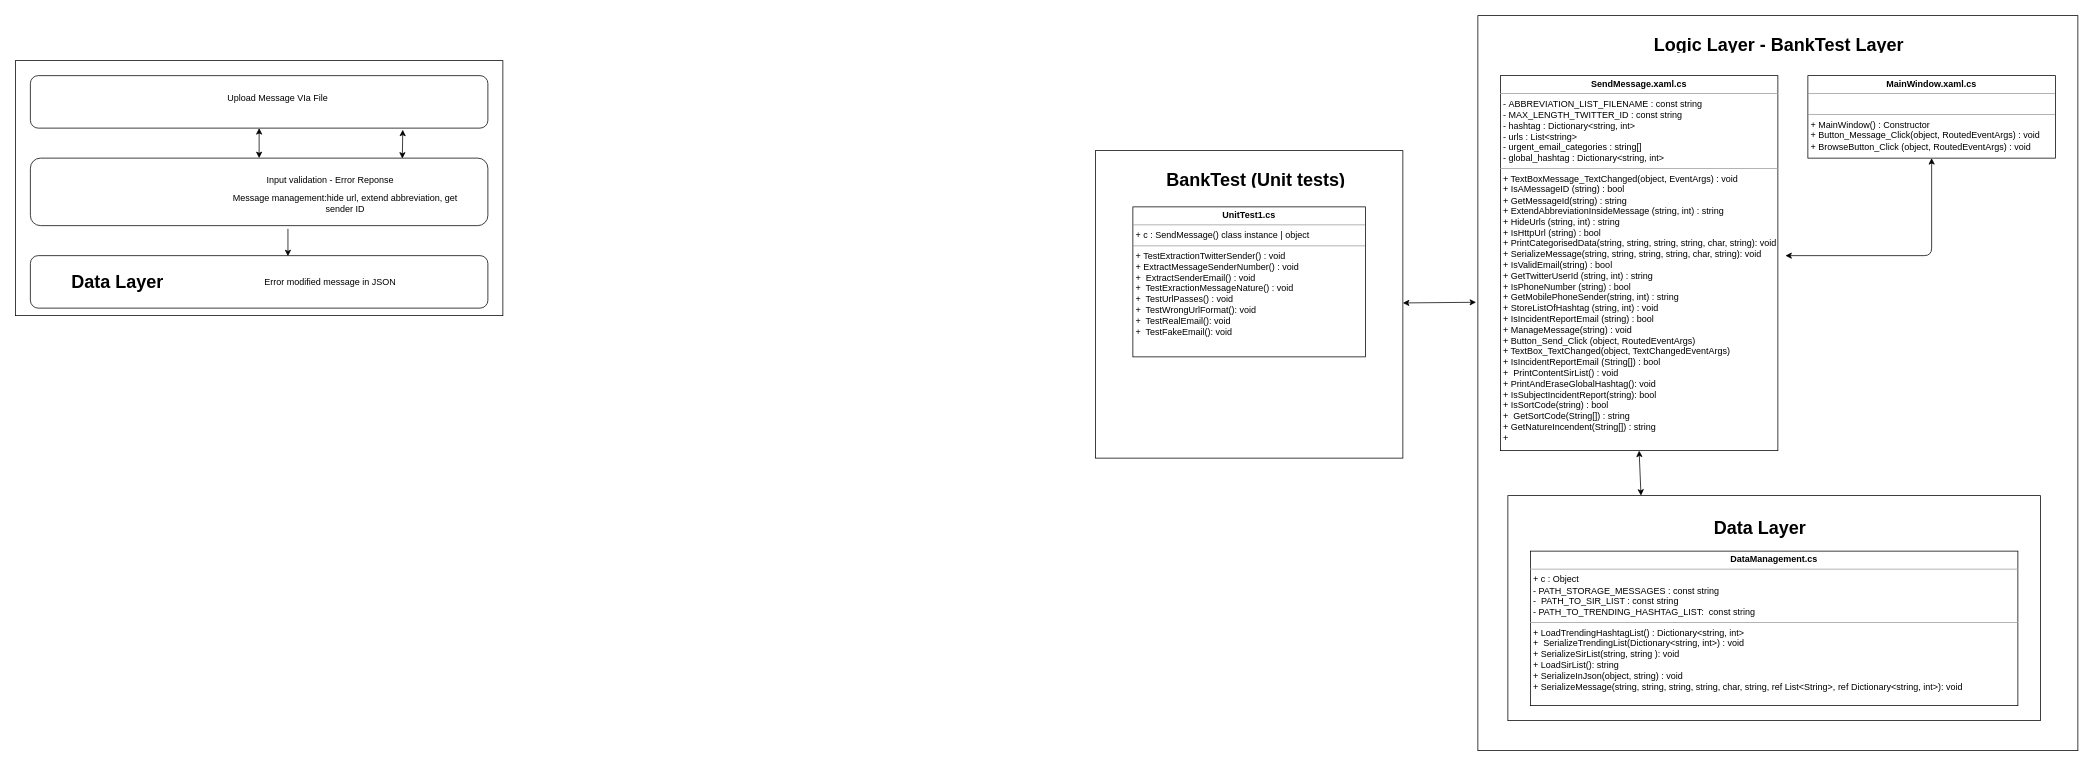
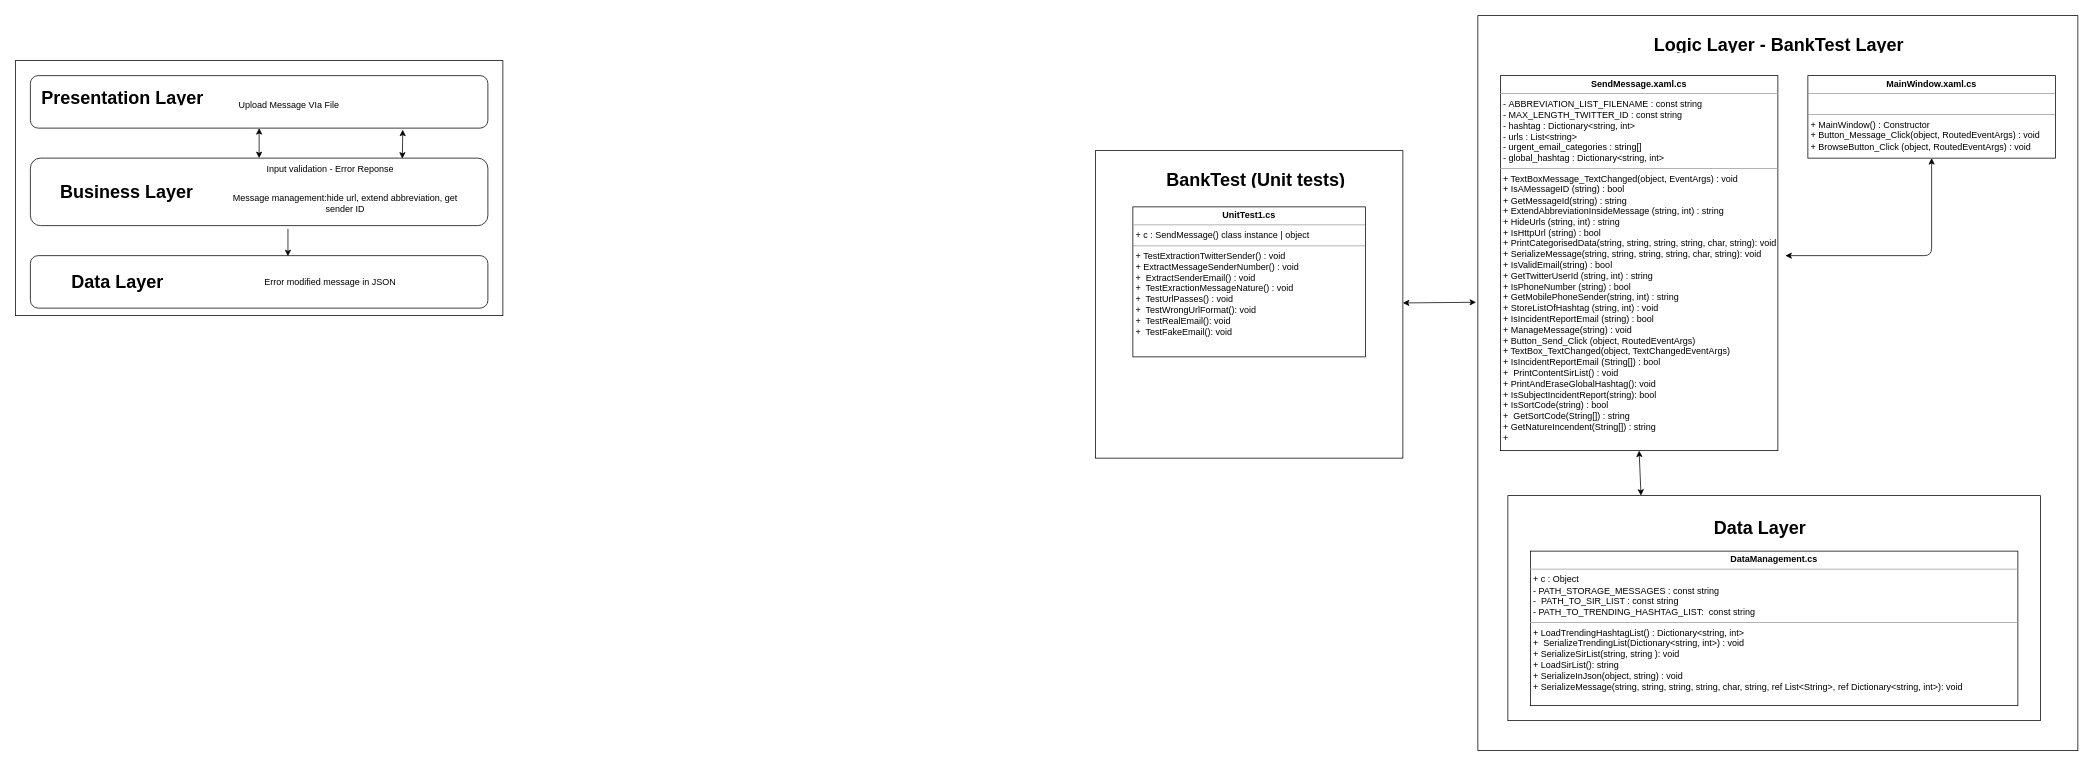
none -> (128, 94)
(278, 98) -> (289, 105)
(330, 180) -> (330, 169)
none -> (128, 192)
